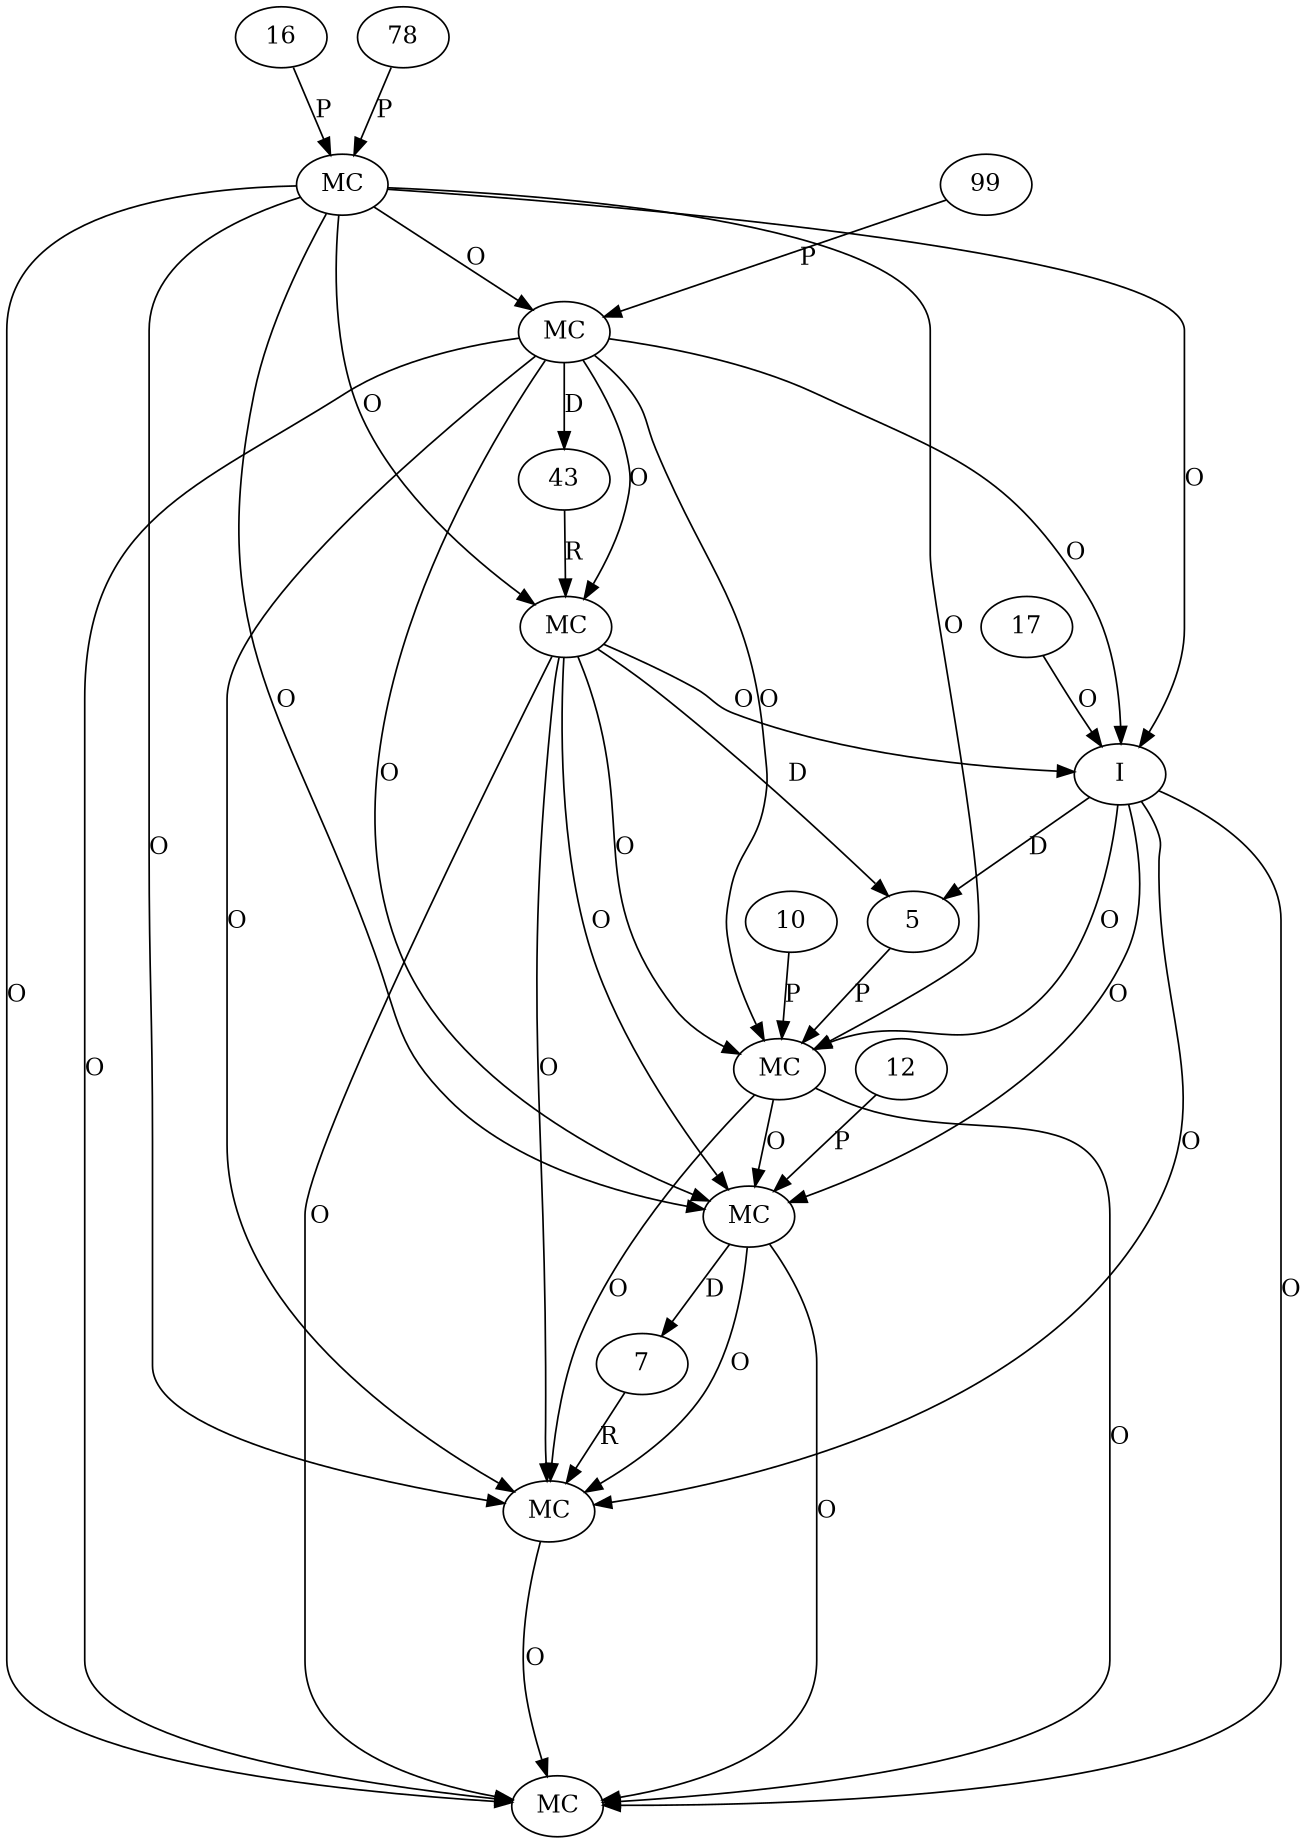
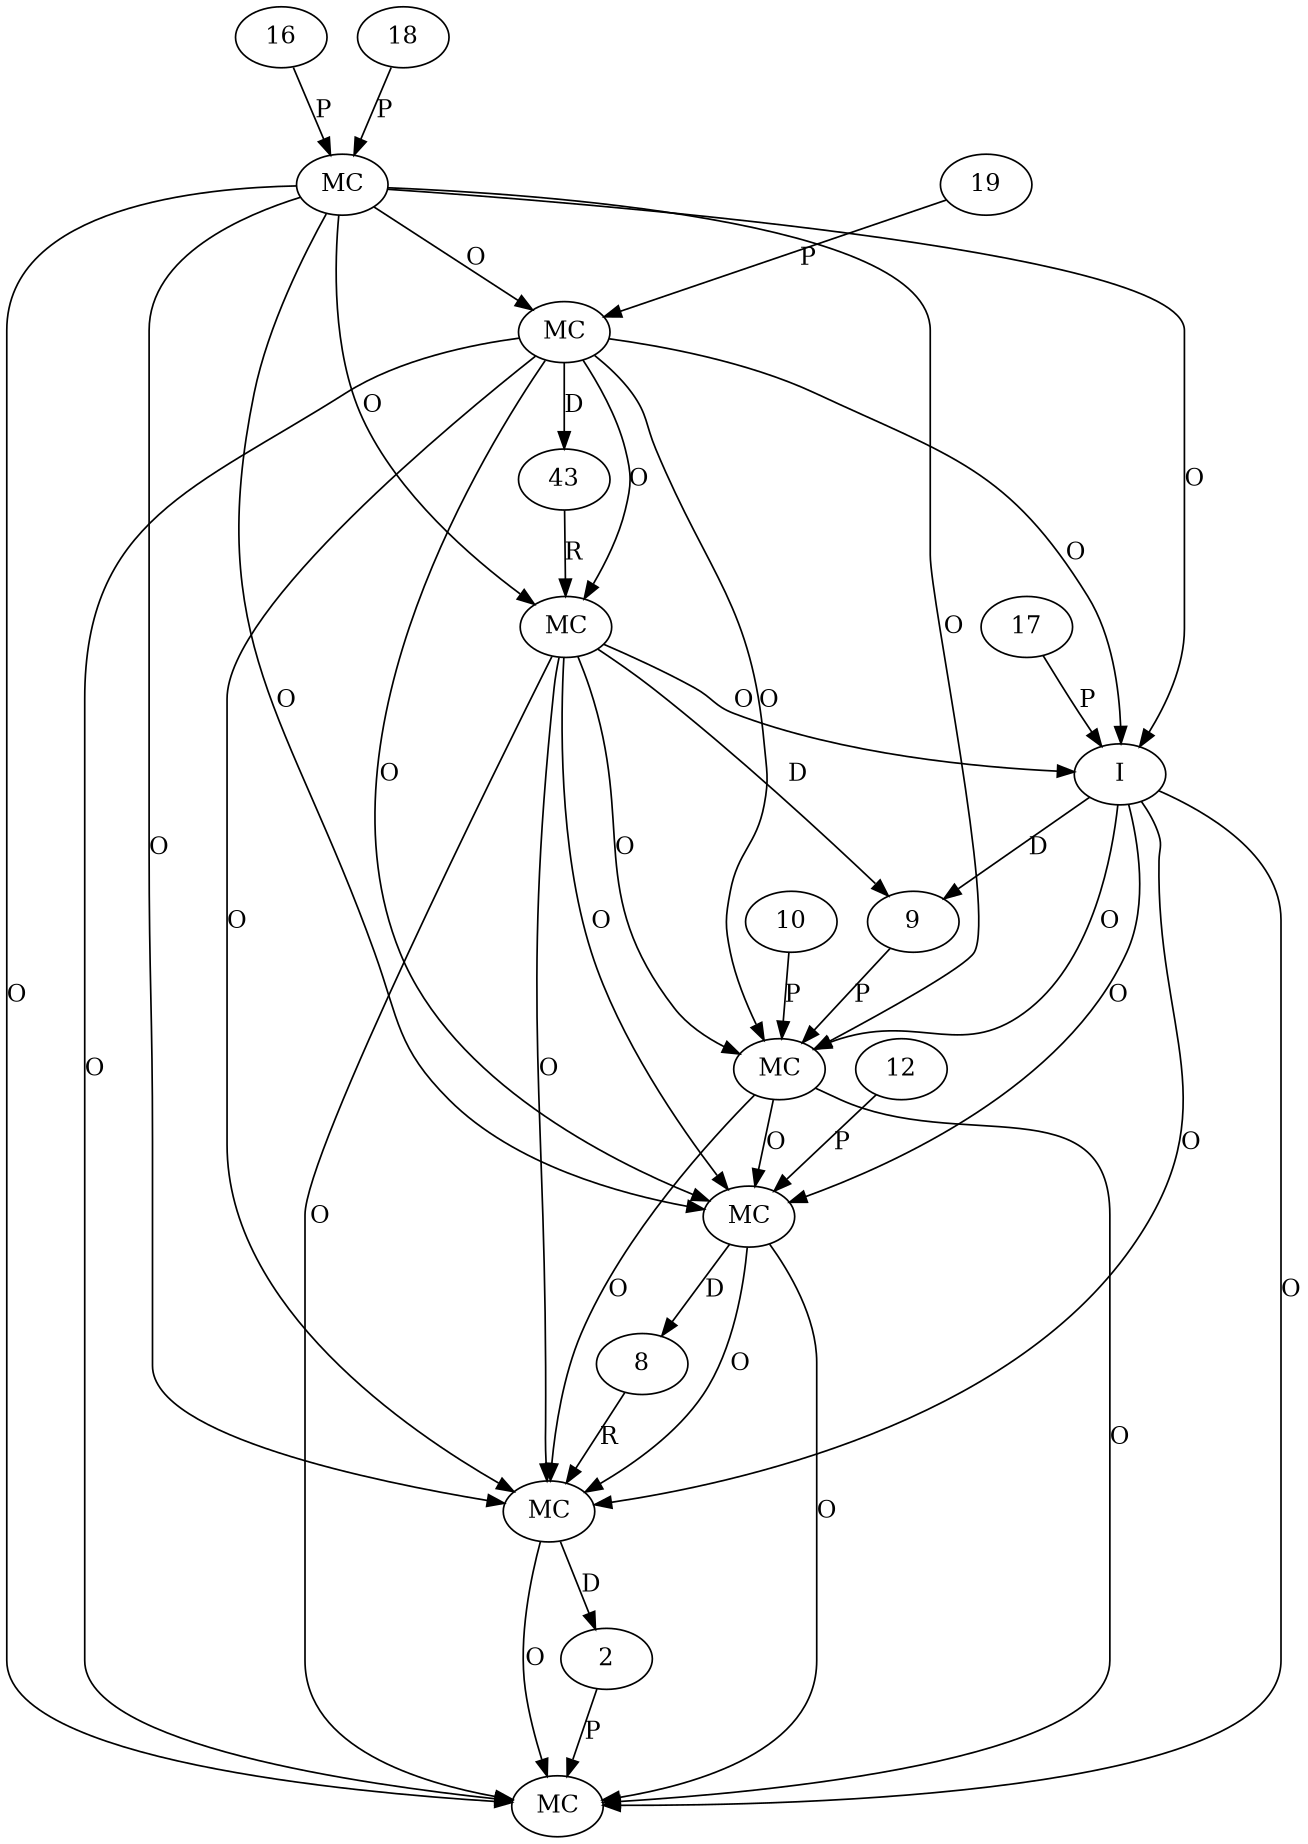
(403, 37) -> (403, 37)
(986, 185) -> (986, 185)
(1088, 701) -> (1088, 701)
(913, 922) -> (913, 922)
(642, 1364) -> (642, 1364)
none -> (607, 1659)
